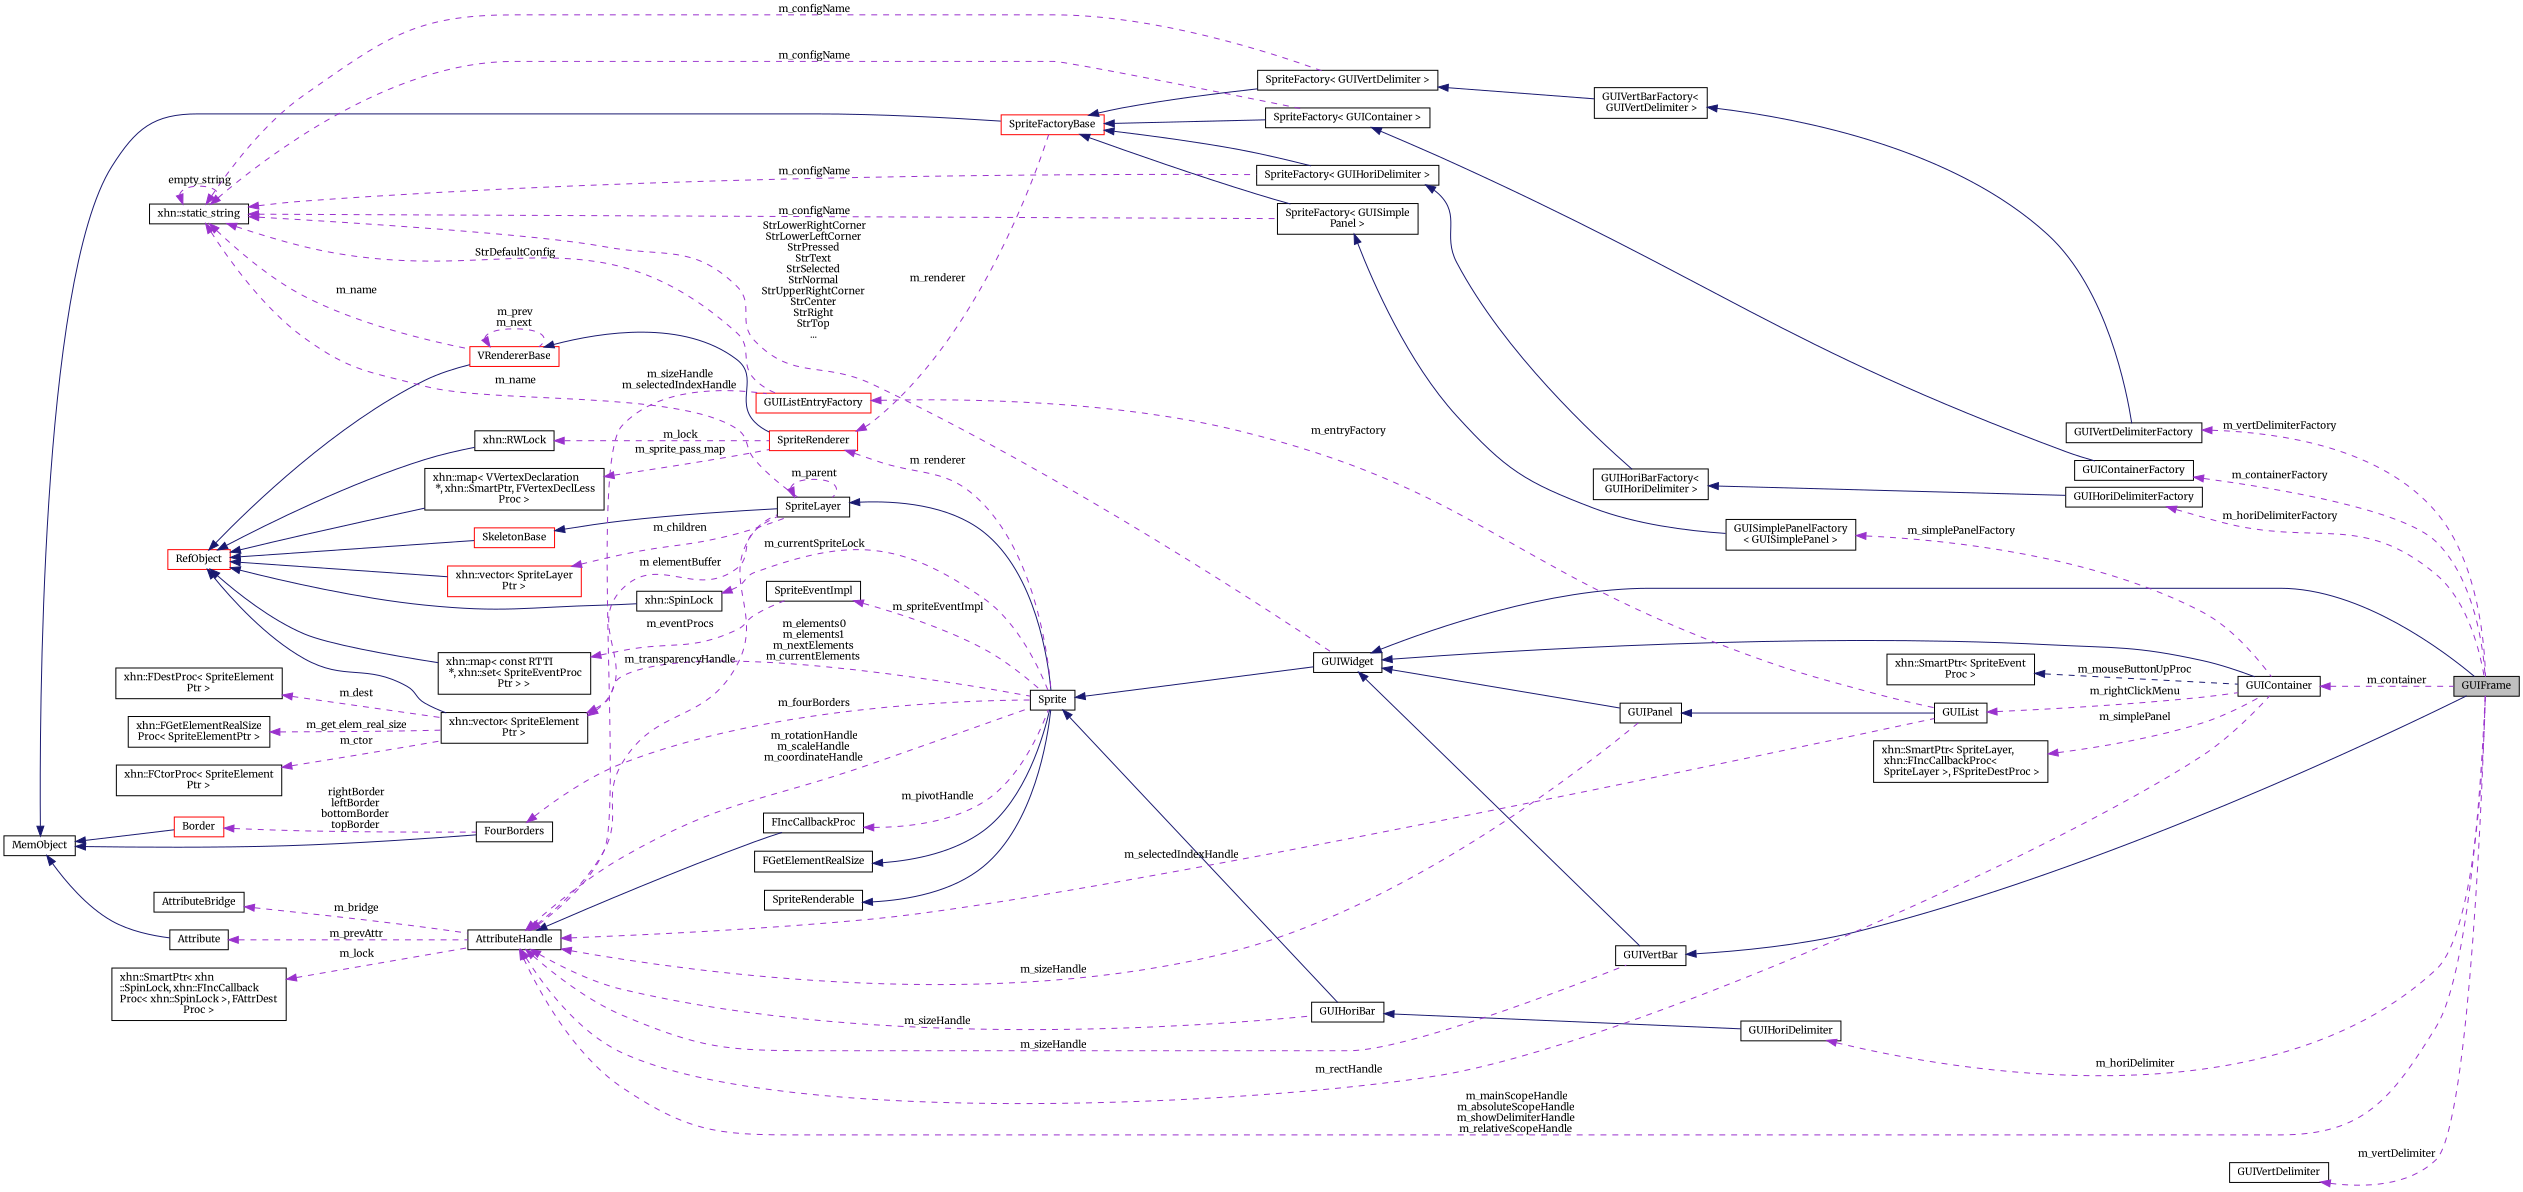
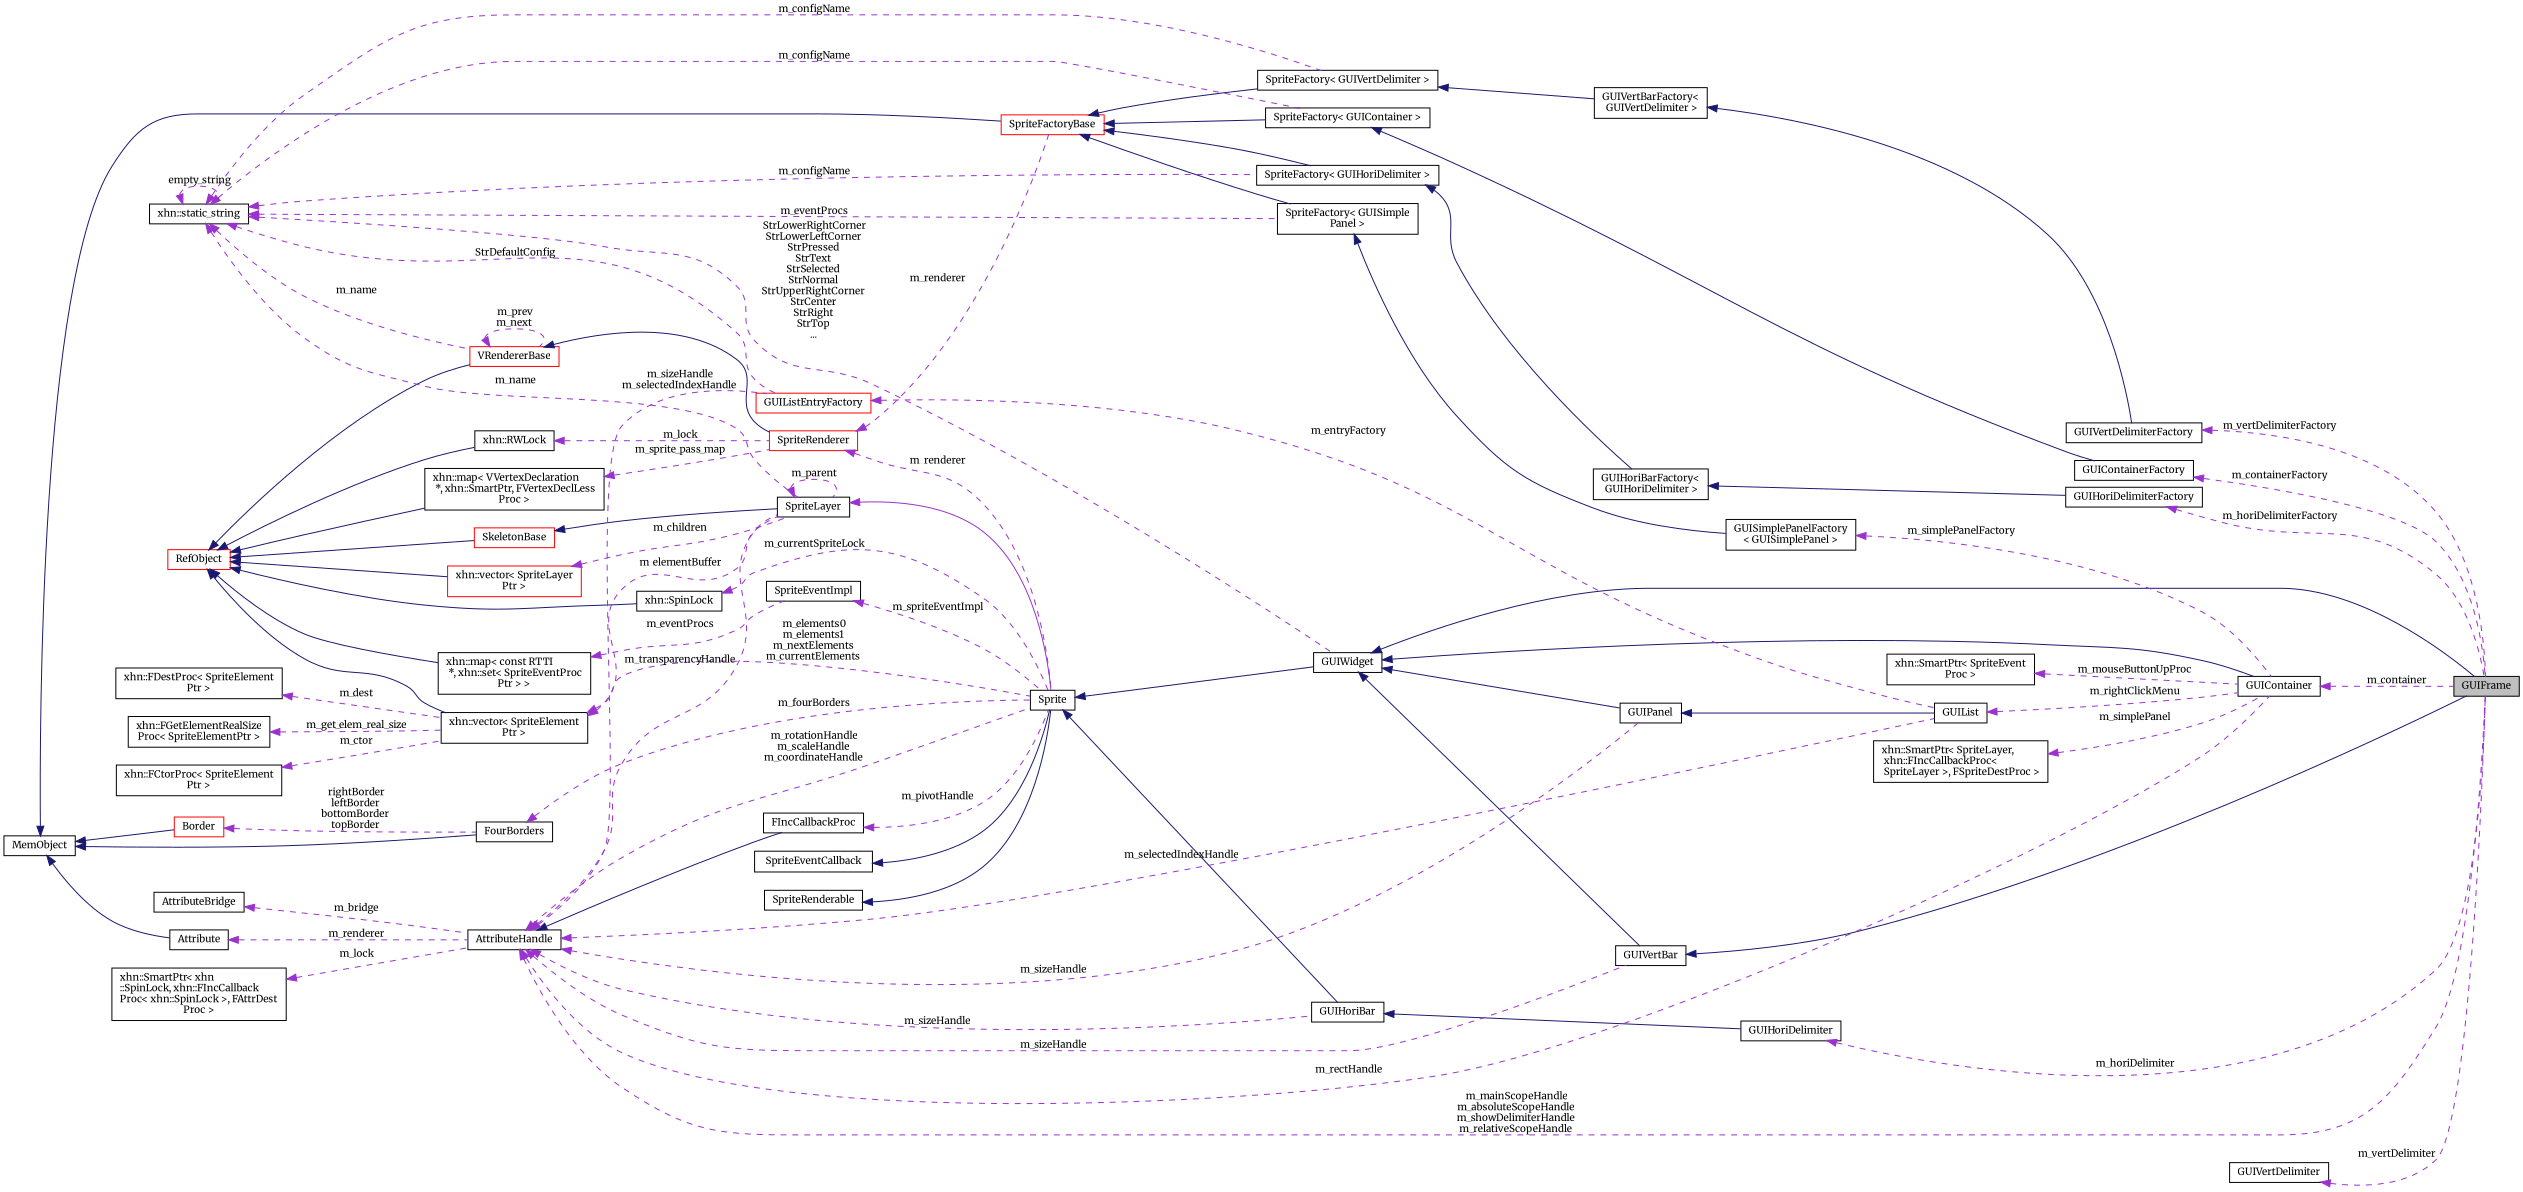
(814, 211) -> (814, 211)
(1000, 548) -> (1000, 548)
(2141, 679) -> (2141, 679)
(814, 862) -> (814, 862)
(356, 934) -> (356, 934)
